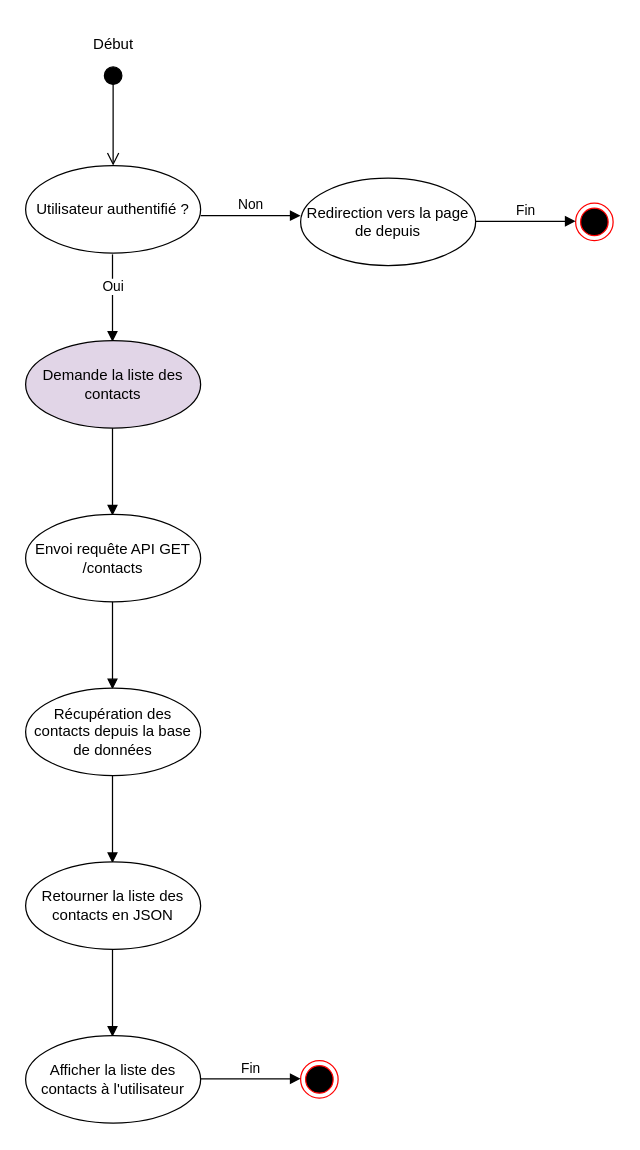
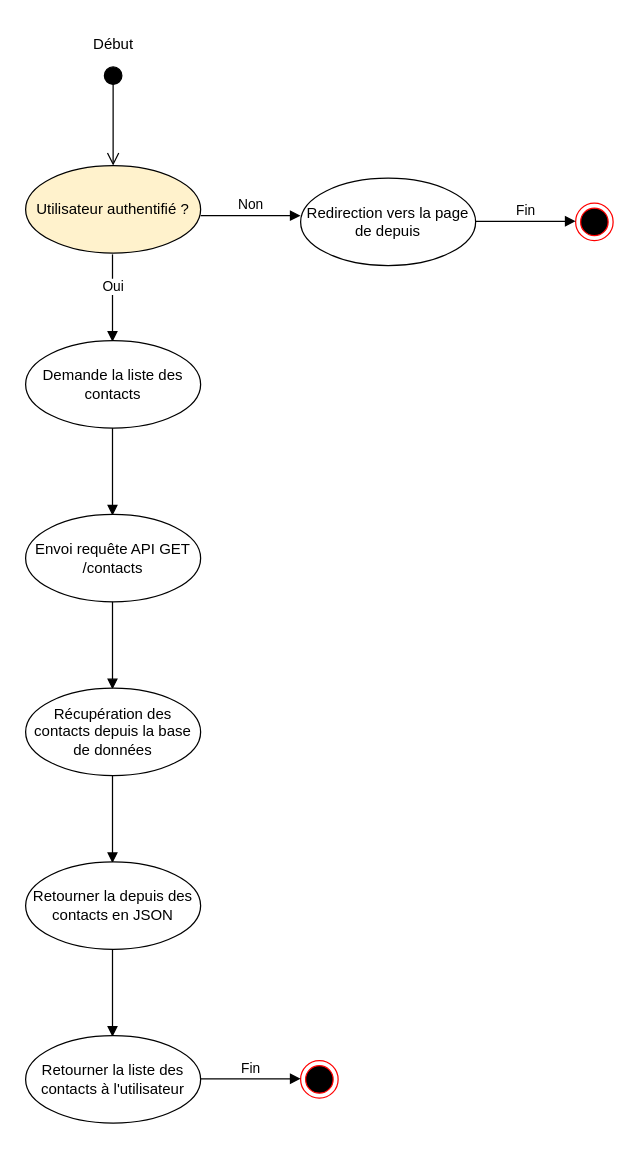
(113, 209) -> (113, 209)
(113, 384) -> (113, 384)
(113, 906) -> (113, 906)
(113, 1079) -> (113, 1079)
